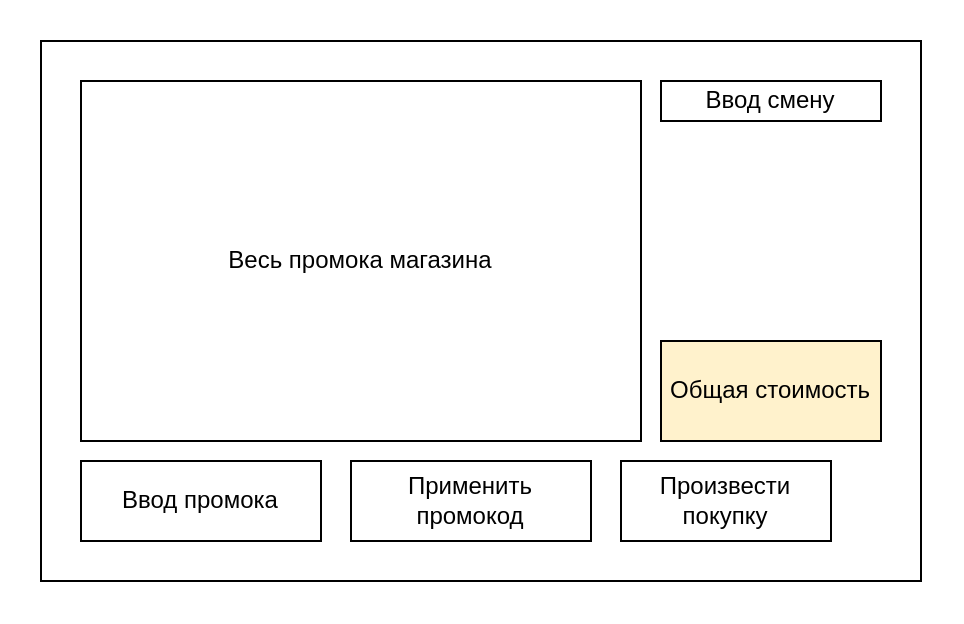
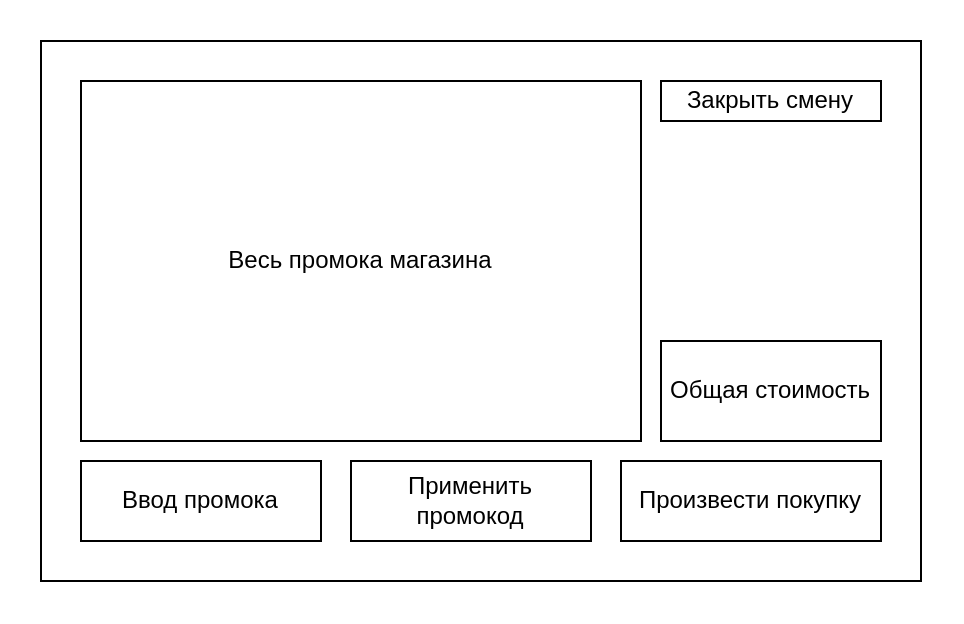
(771, 101) -> (771, 101)
(771, 391) -> (771, 391)
(726, 501) -> (751, 501)
